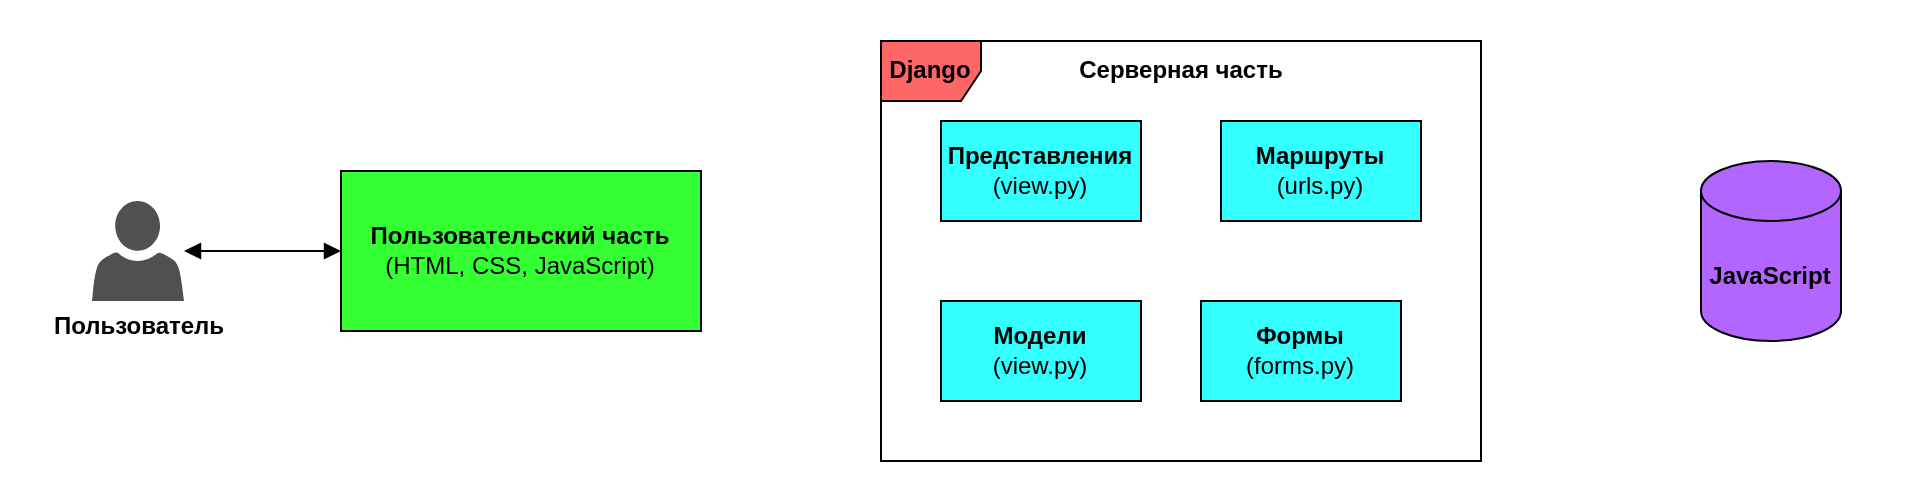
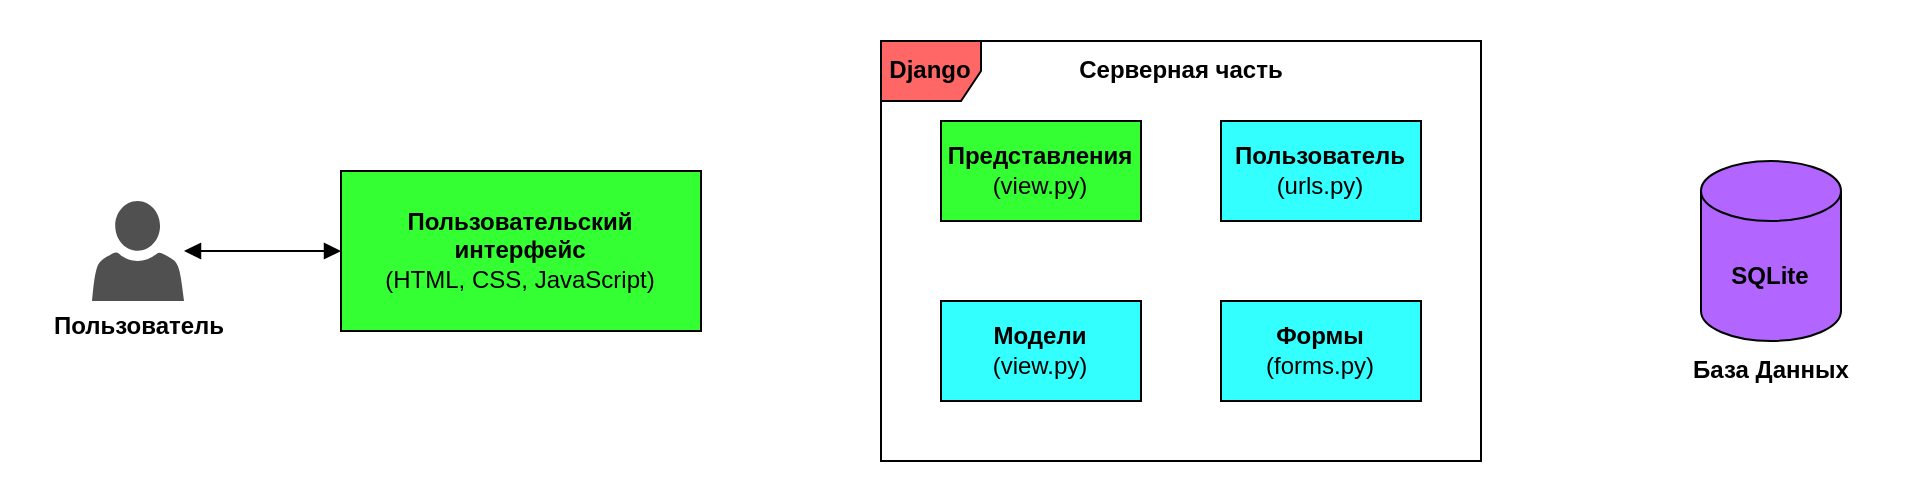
(1041, 171) -> (1041, 171)
(1321, 171) -> (1321, 171)
(521, 251) -> (521, 251)
(1771, 277) -> (1771, 277)
(1301, 351) -> (1321, 351)
none -> (1771, 371)
